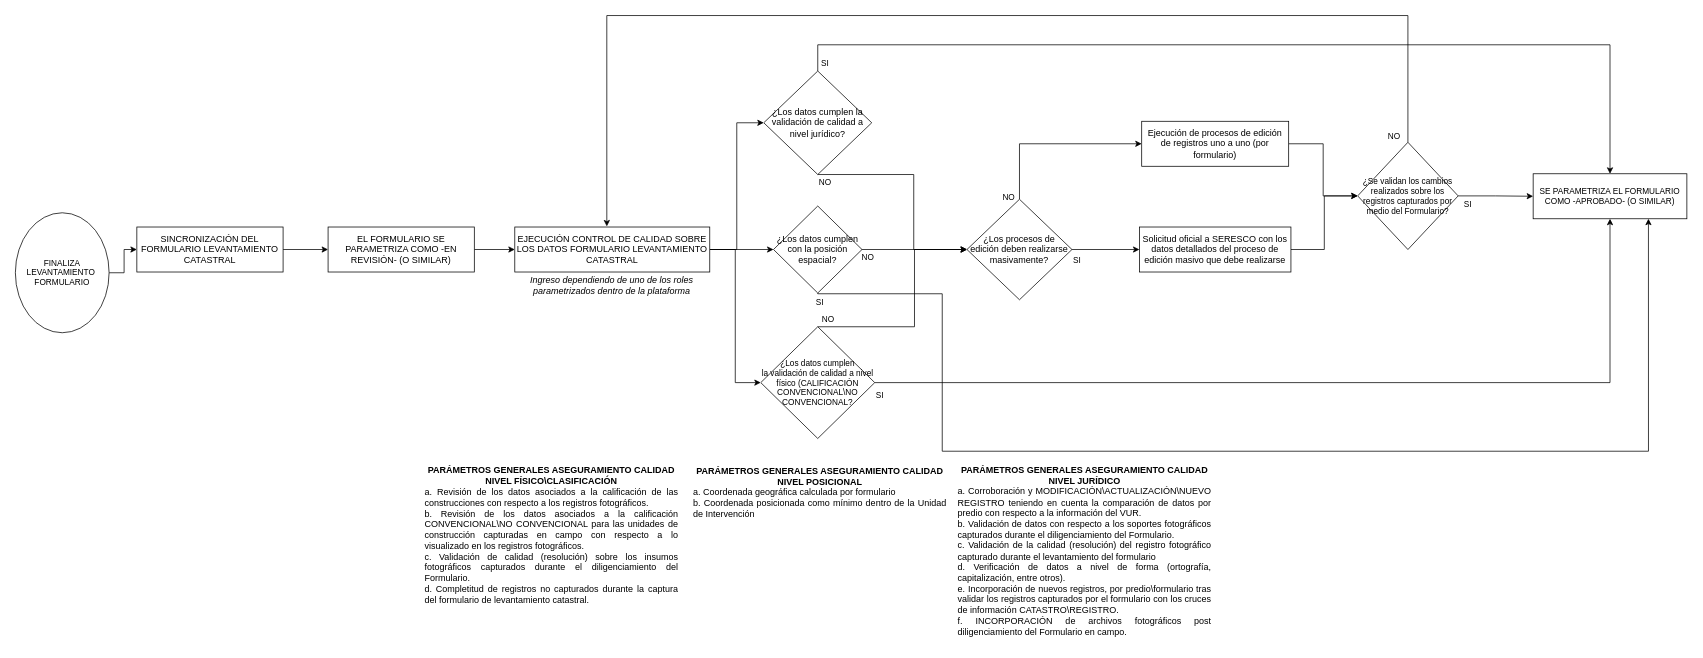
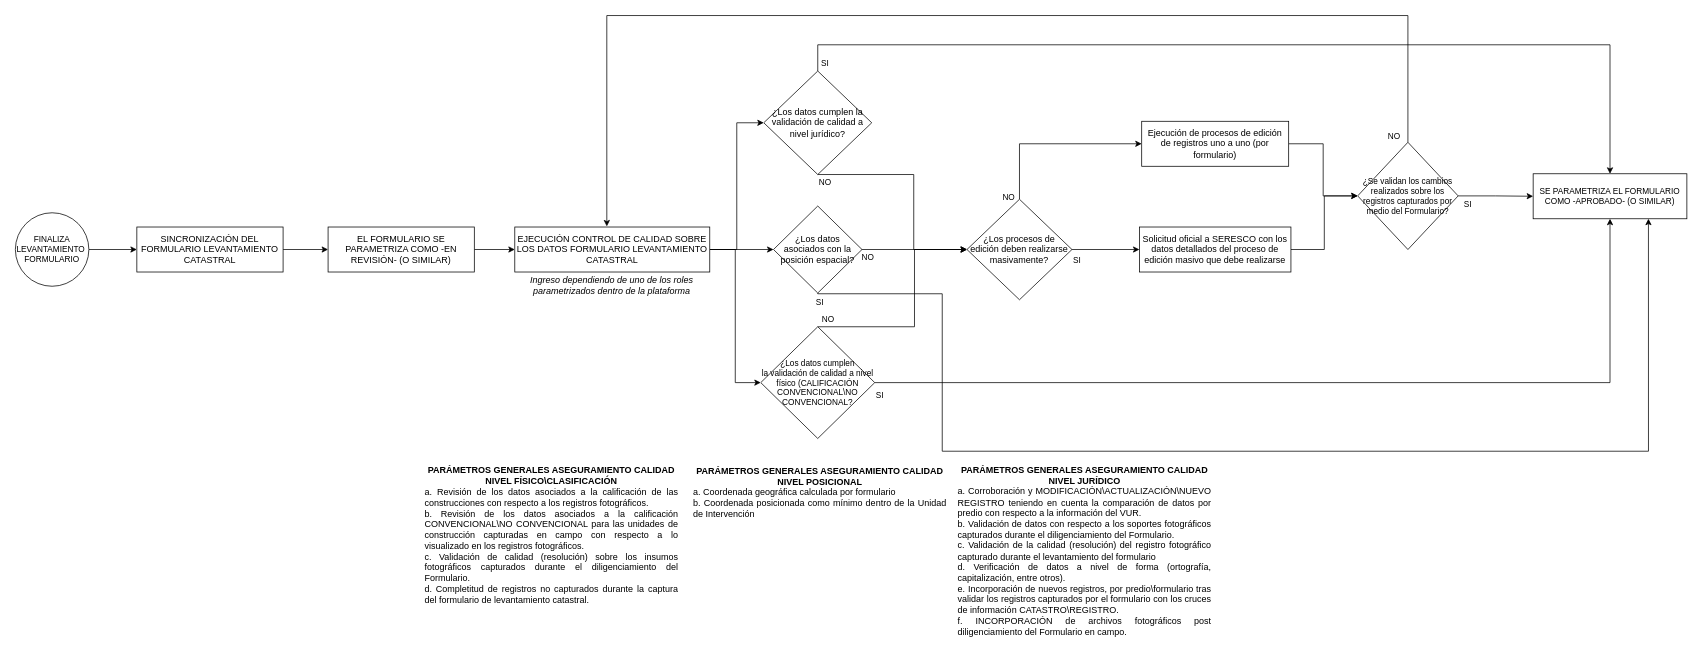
(818, 249) -> (818, 249)
(62, 273) -> (52, 249)
